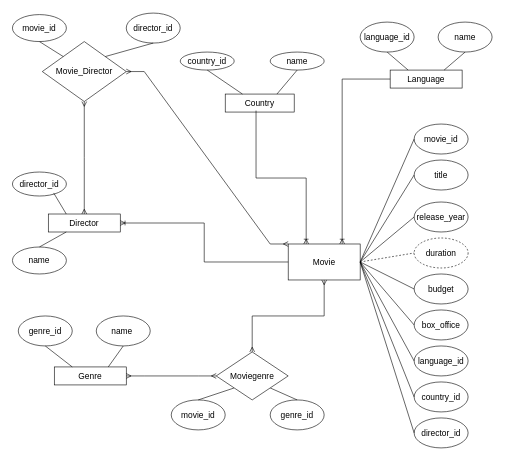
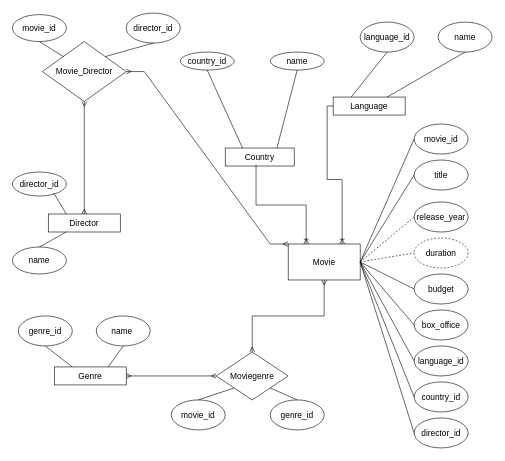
(426, 79) -> (369, 106)
(260, 103) -> (260, 157)
(389, 238) -> (389, 238)
(204, 242) -> none
